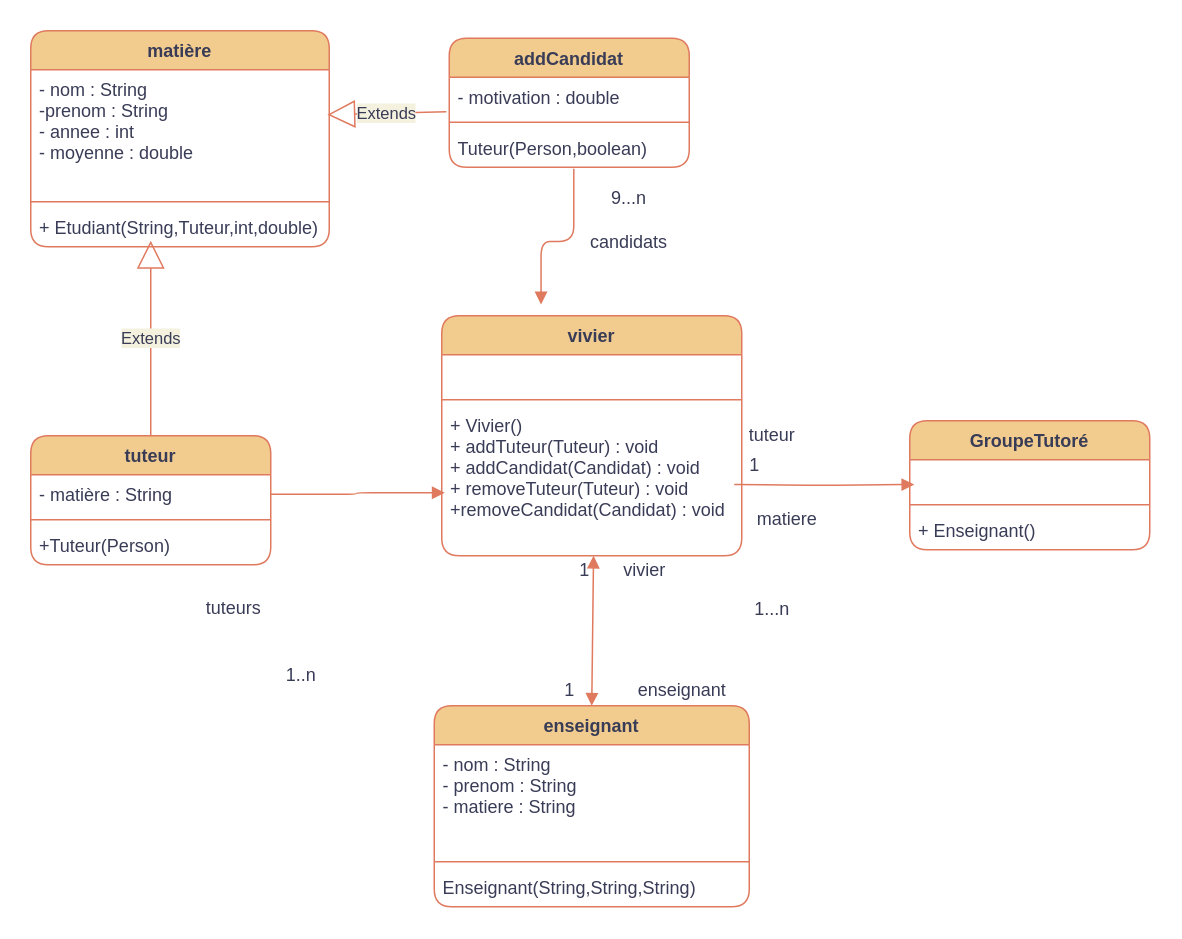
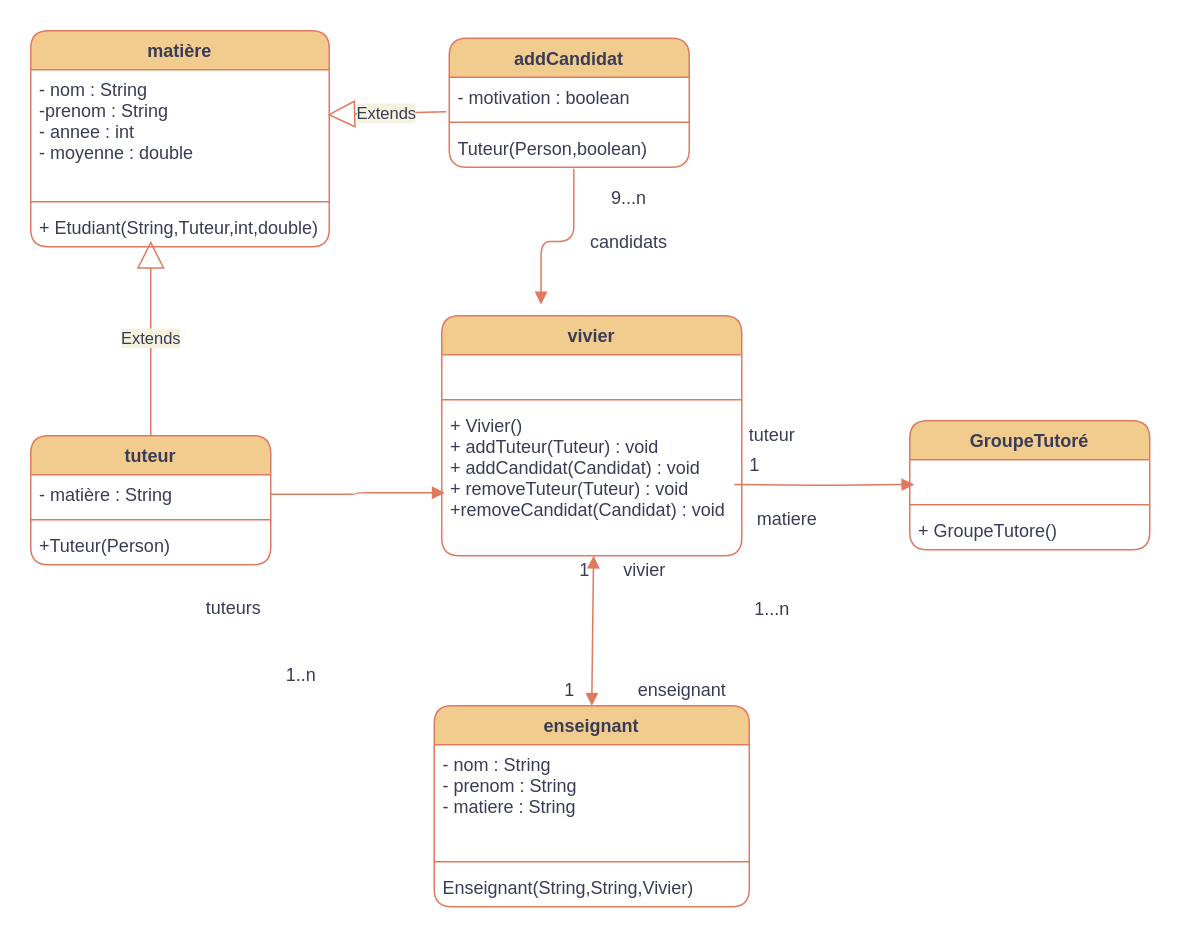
(547, 98) -> (552, 98)
(984, 531) -> (996, 531)
(590, 888) -> (587, 888)
